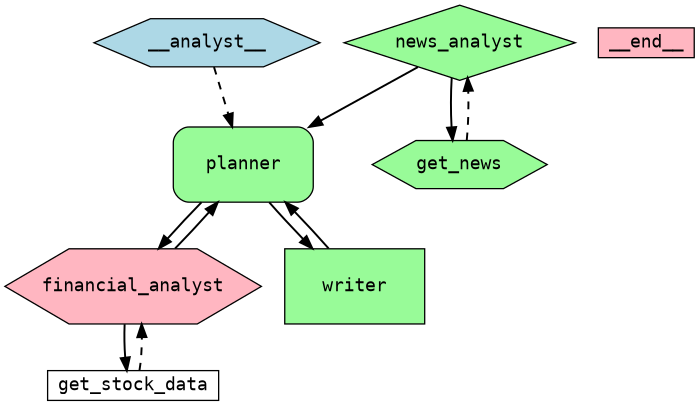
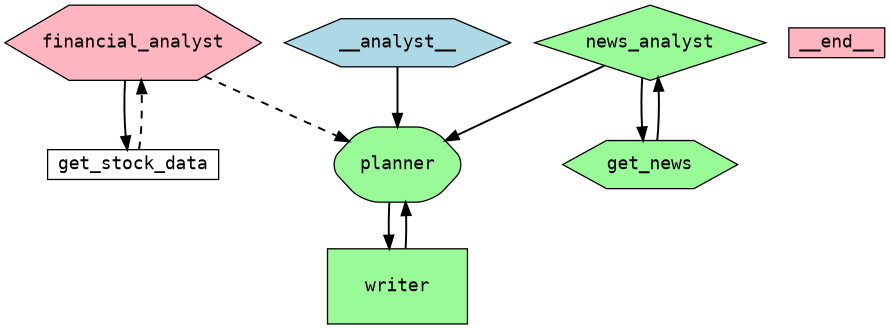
(221, 91) -> (397, 90)
(468, 116) -> (659, 116)
(243, 165) -> (397, 165)
(184, 220) -> none
(192, 231) -> (271, 106)
